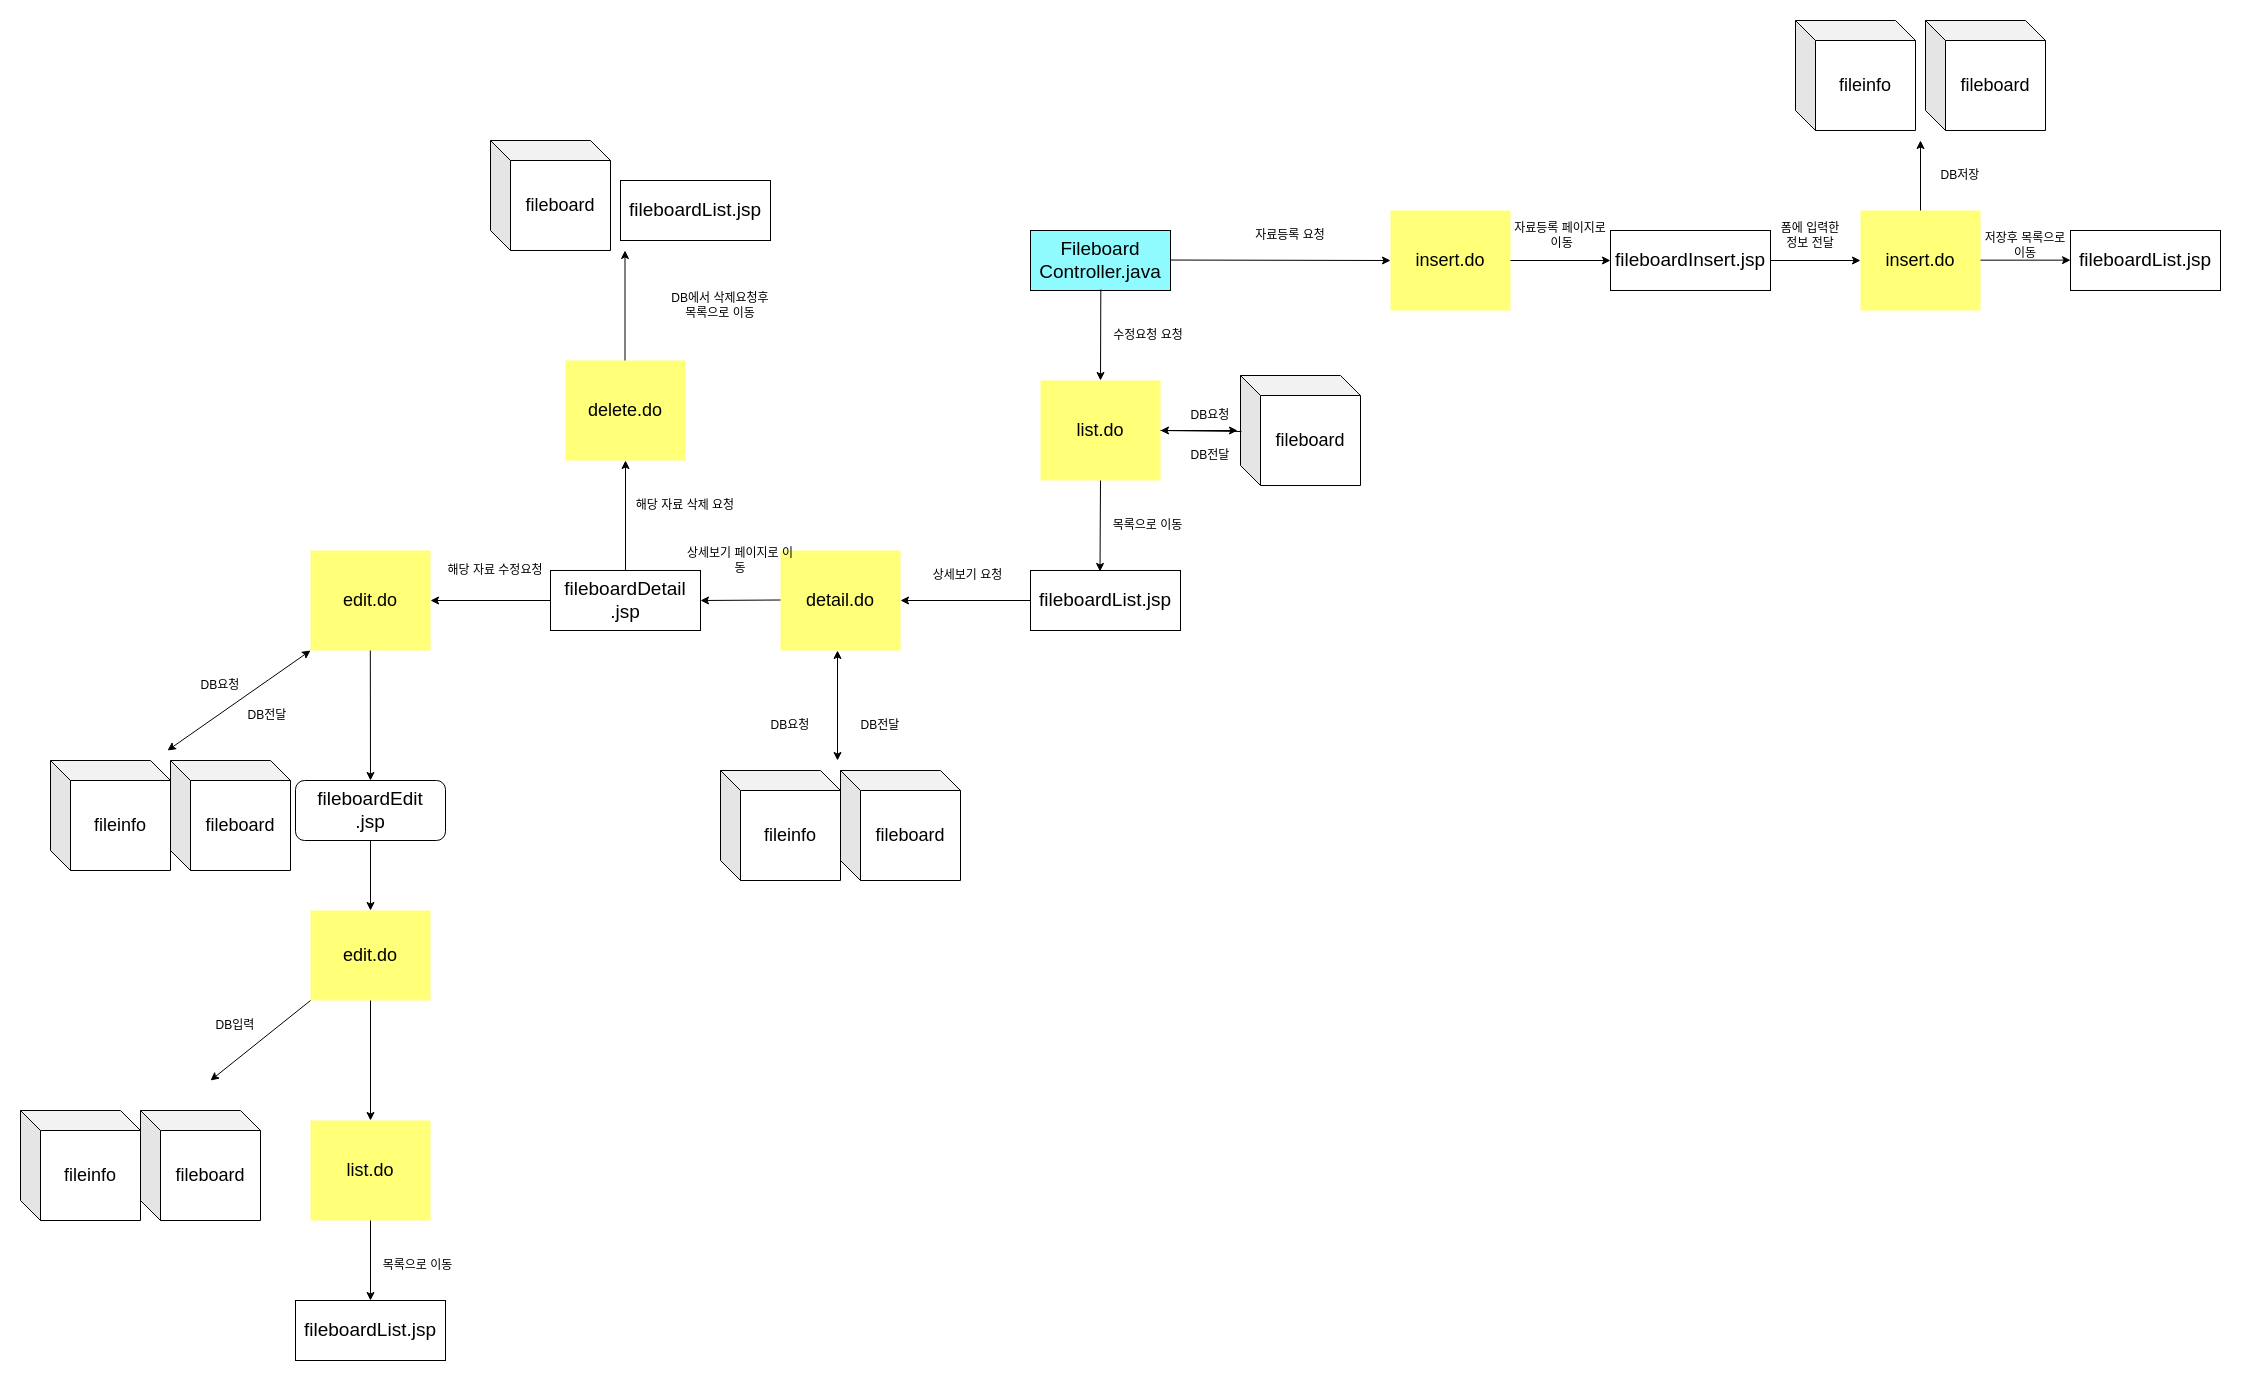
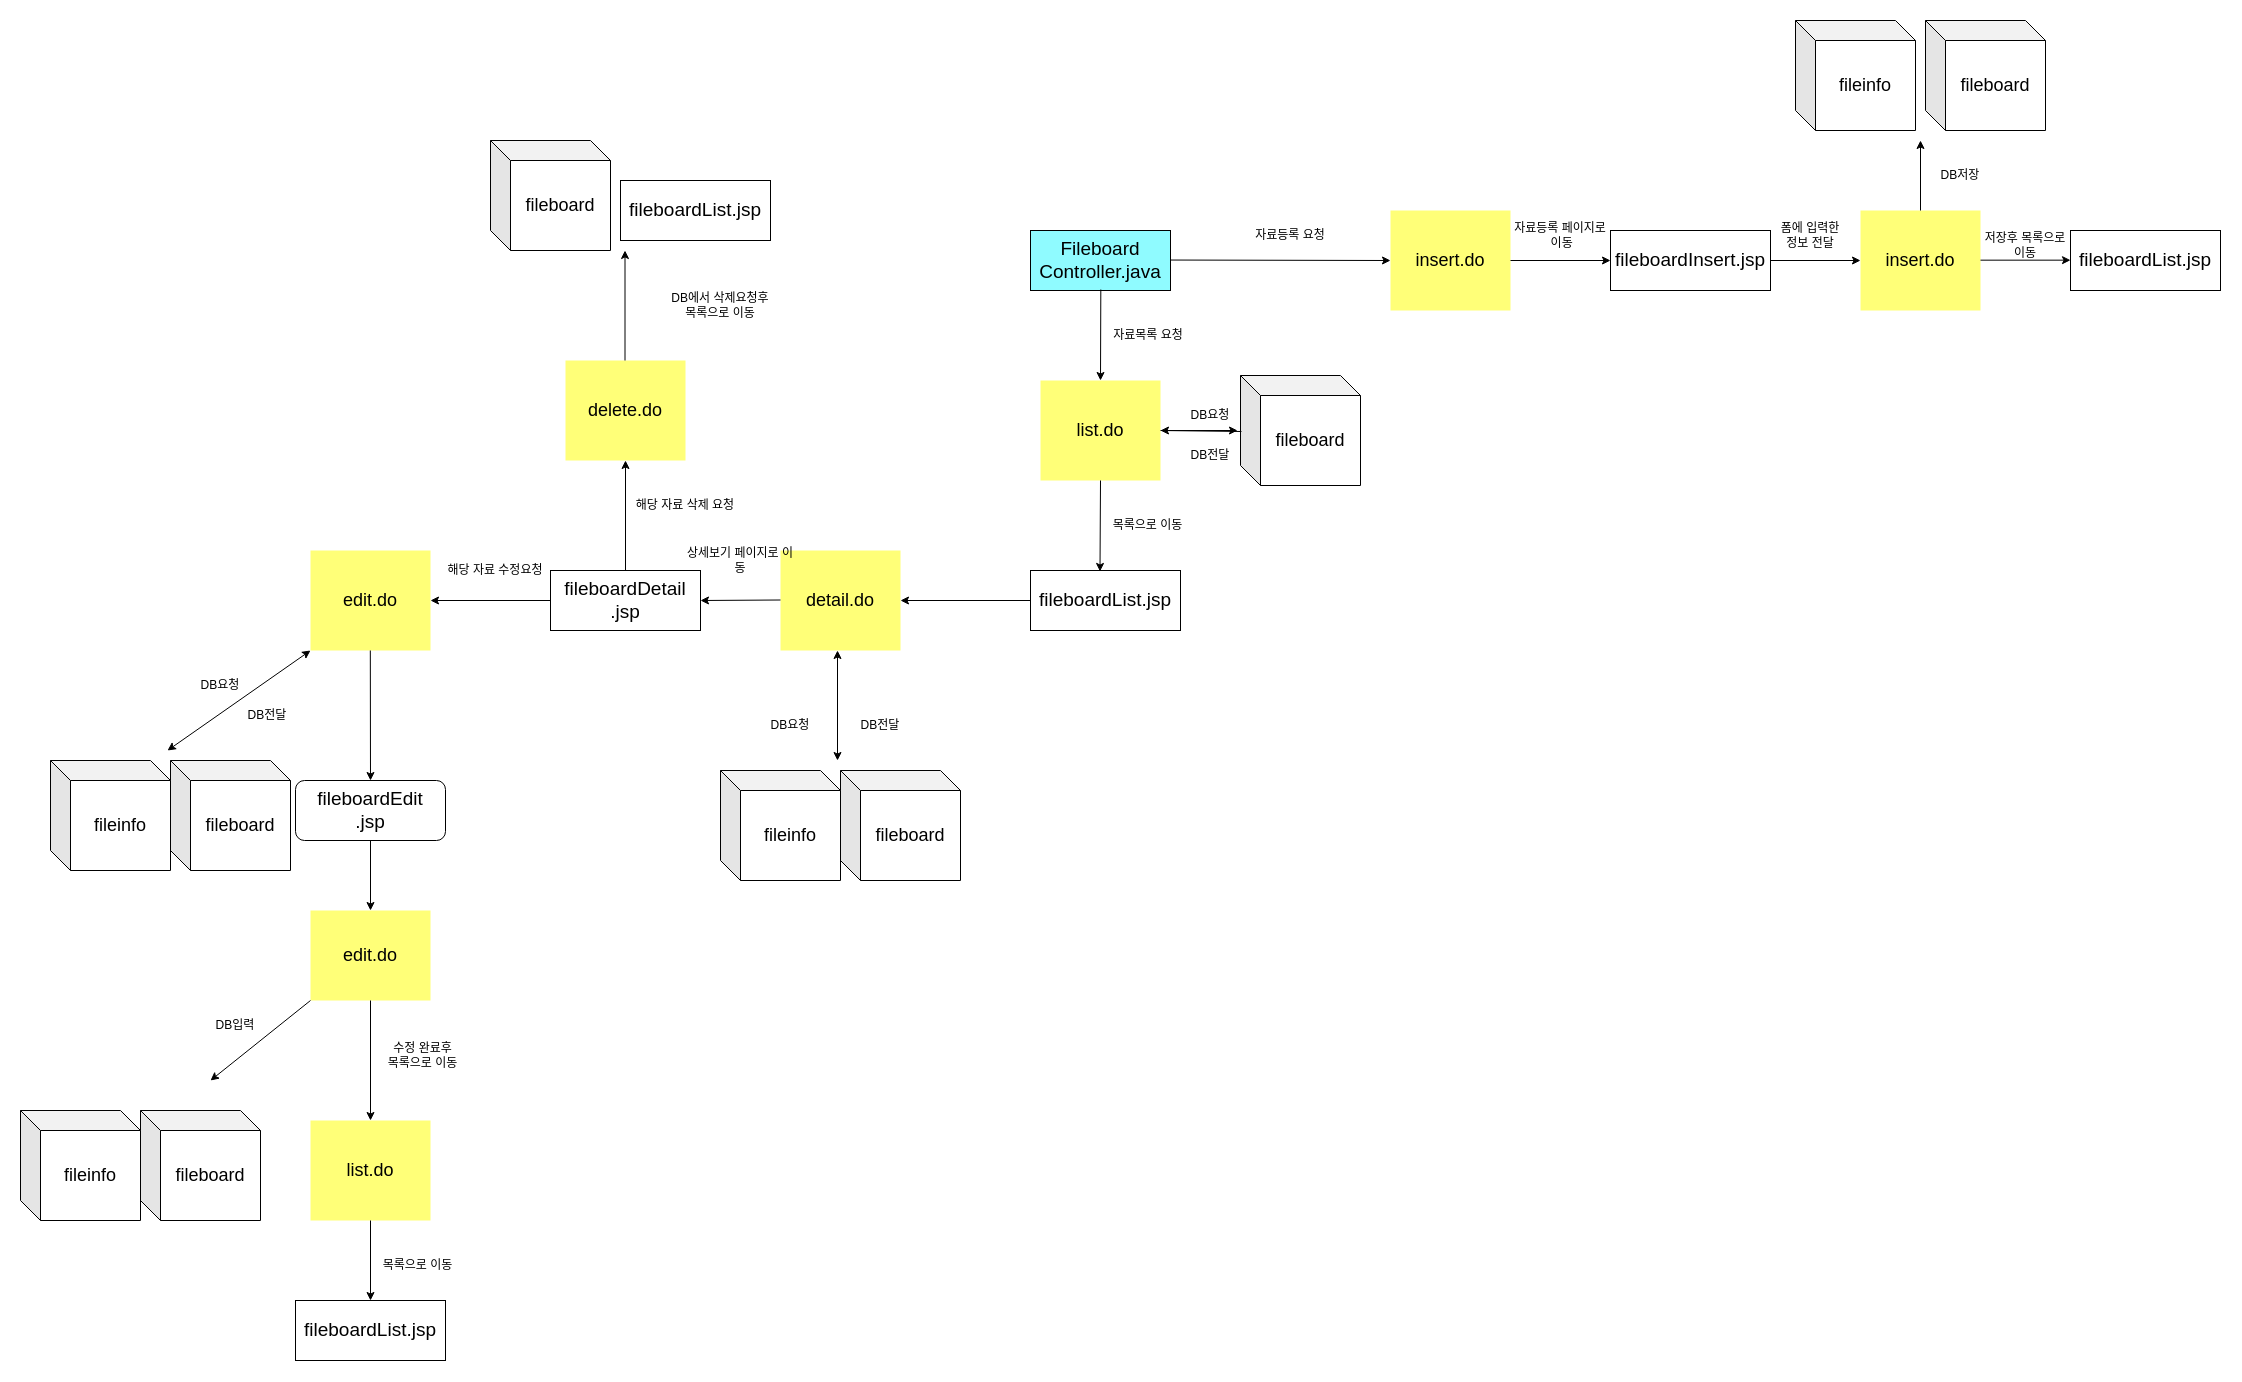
(1149, 336) -> (1149, 336)
(968, 576) -> none
none -> (423, 1056)
